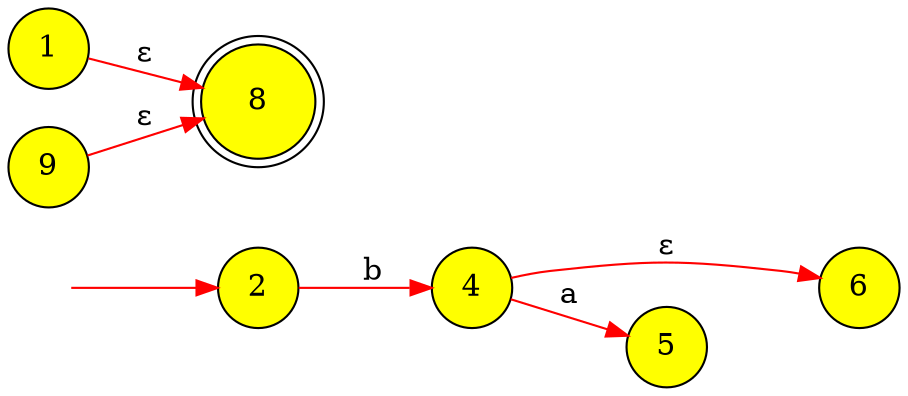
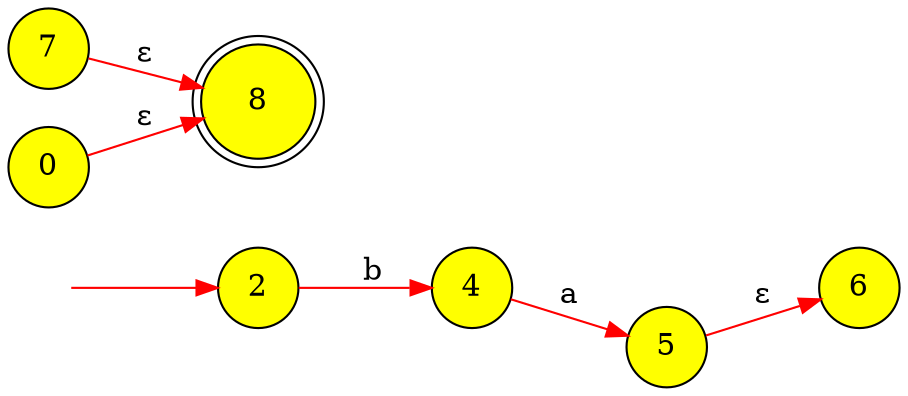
(49, 49) -> (49, 49)
(49, 167) -> (49, 167)
(655, 263) -> (753, 321)
